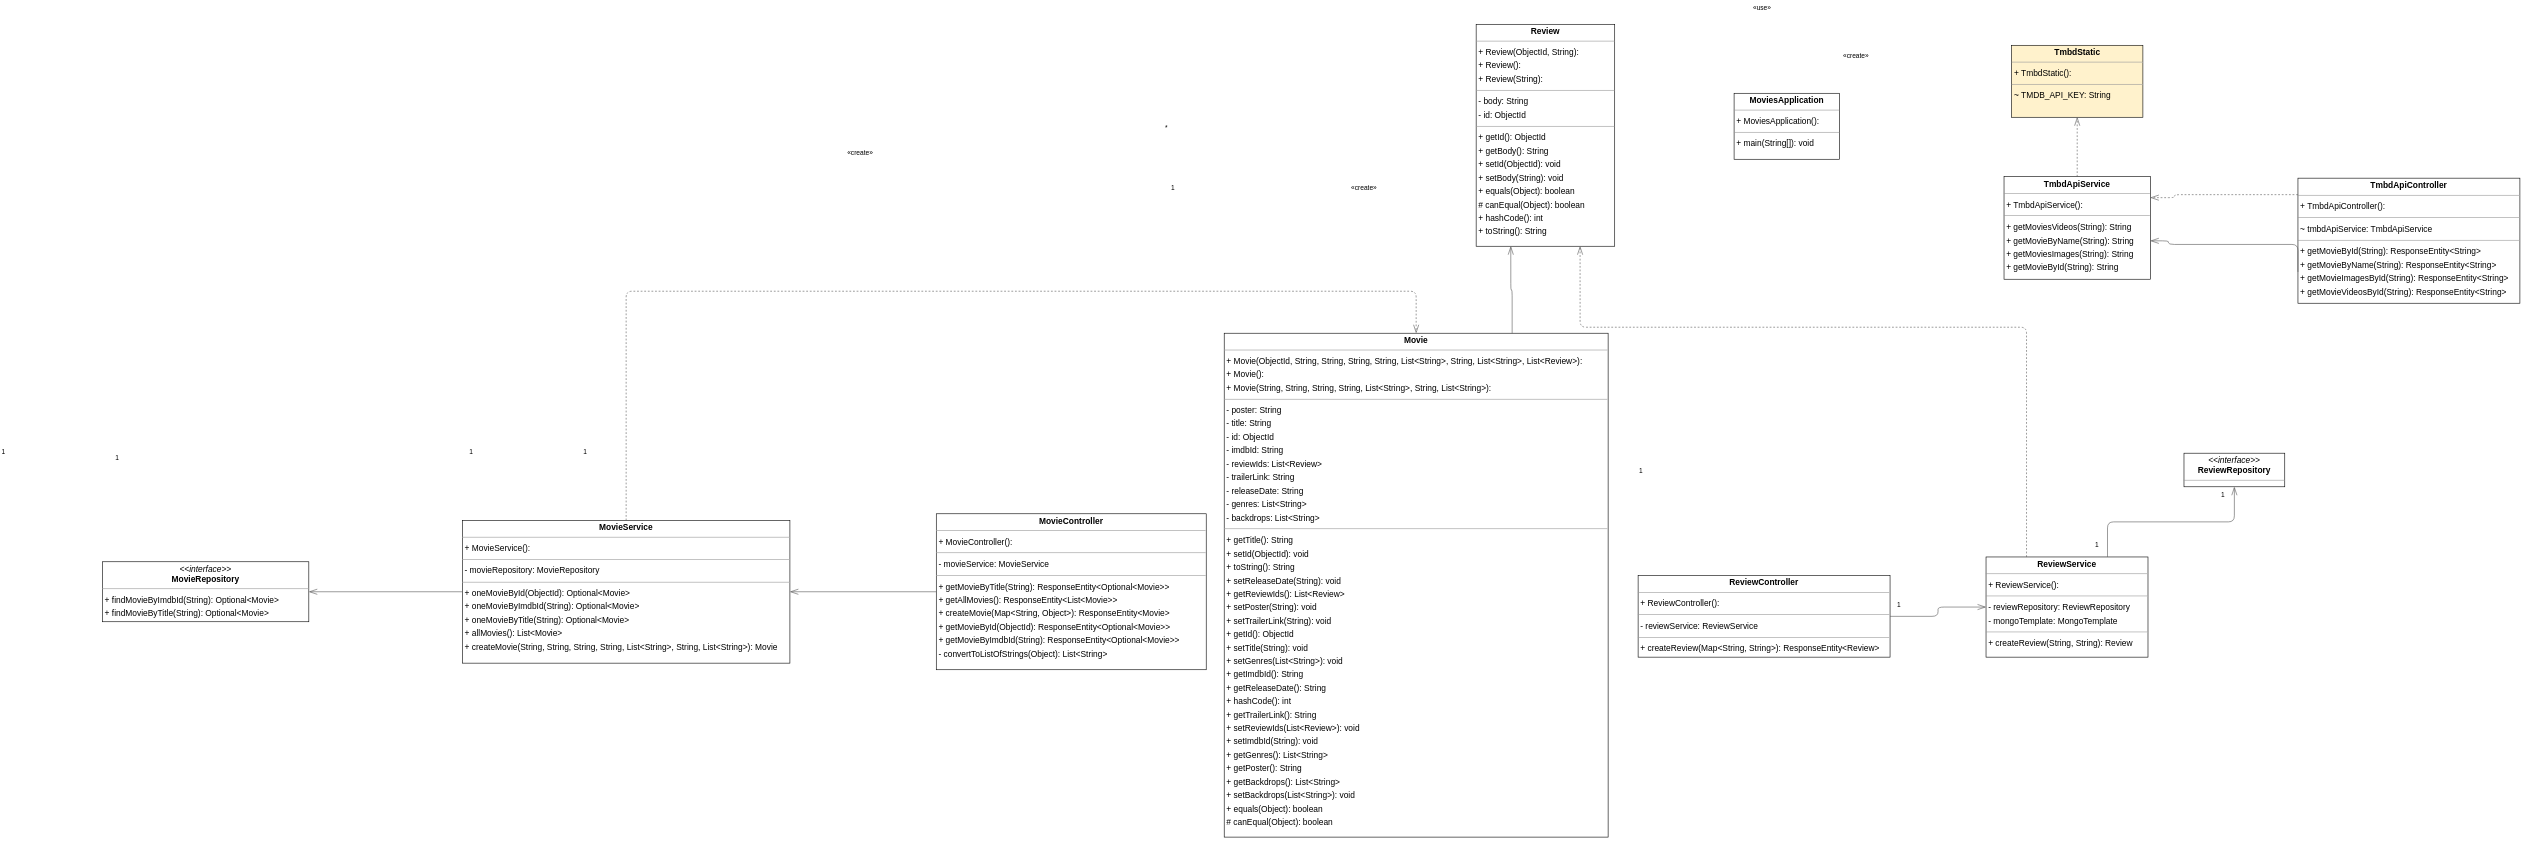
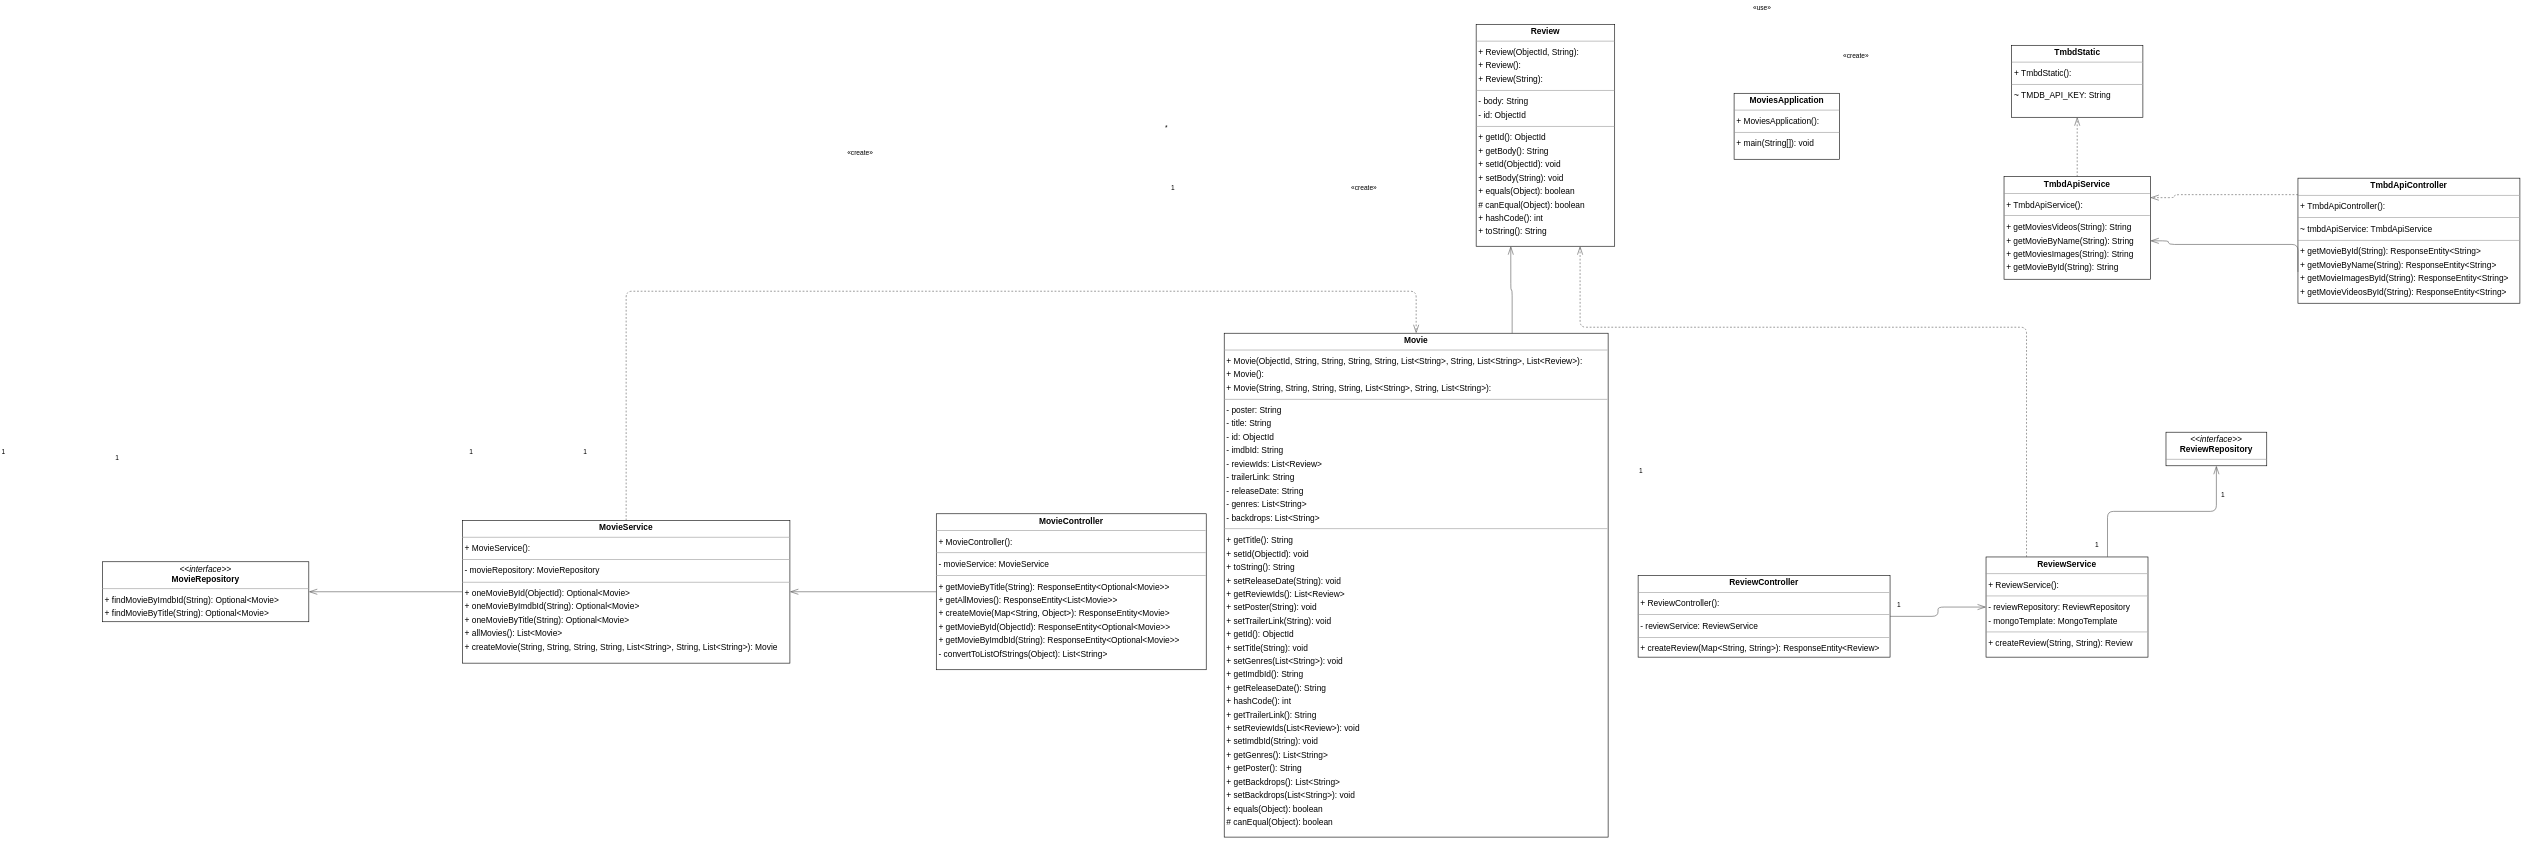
(2078, 81) -> (2078, 81)
(2235, 470) -> (2217, 449)
